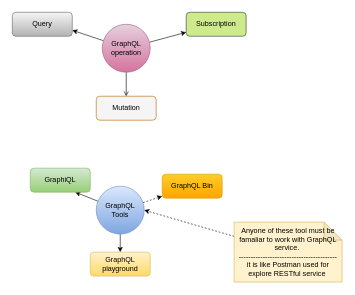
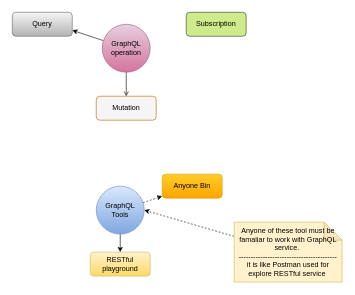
(166, 38) -> none
(60, 180) -> none
(192, 186) -> (192, 186)
(88, 198) -> none
(120, 264) -> (120, 264)
